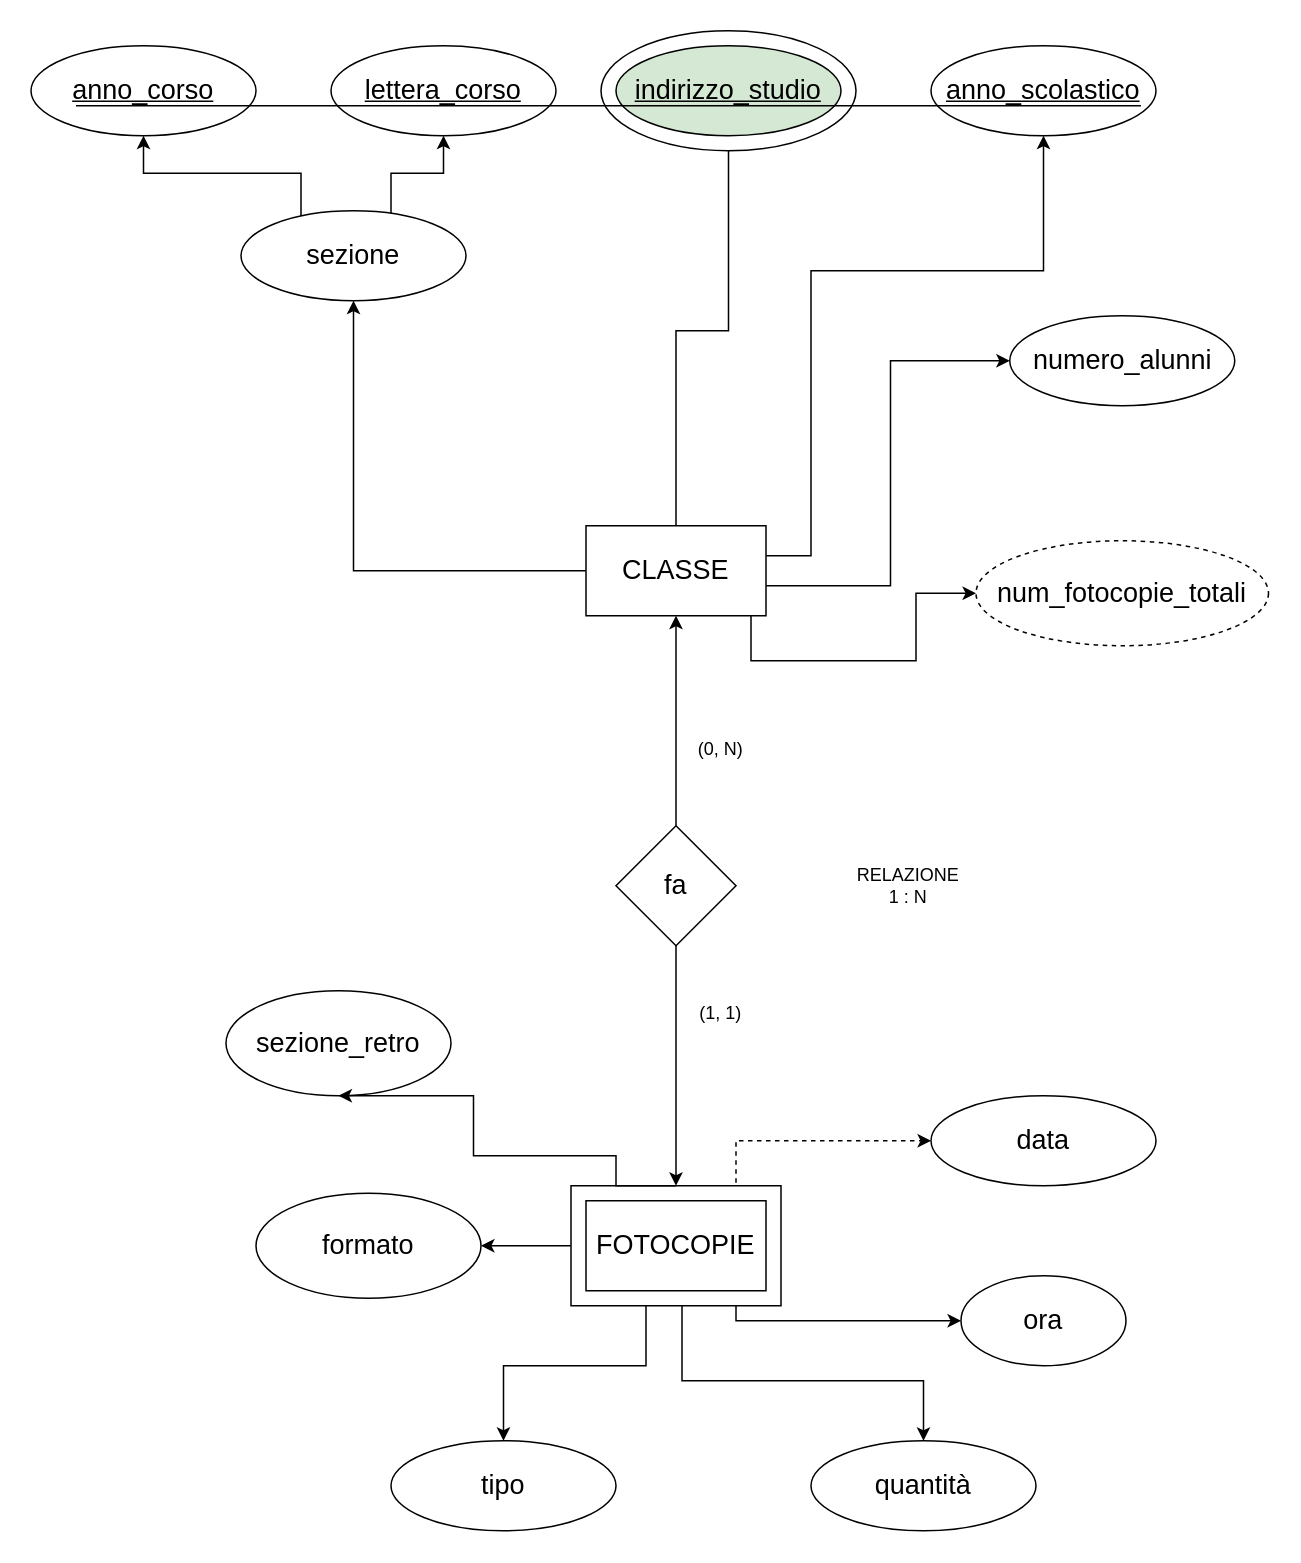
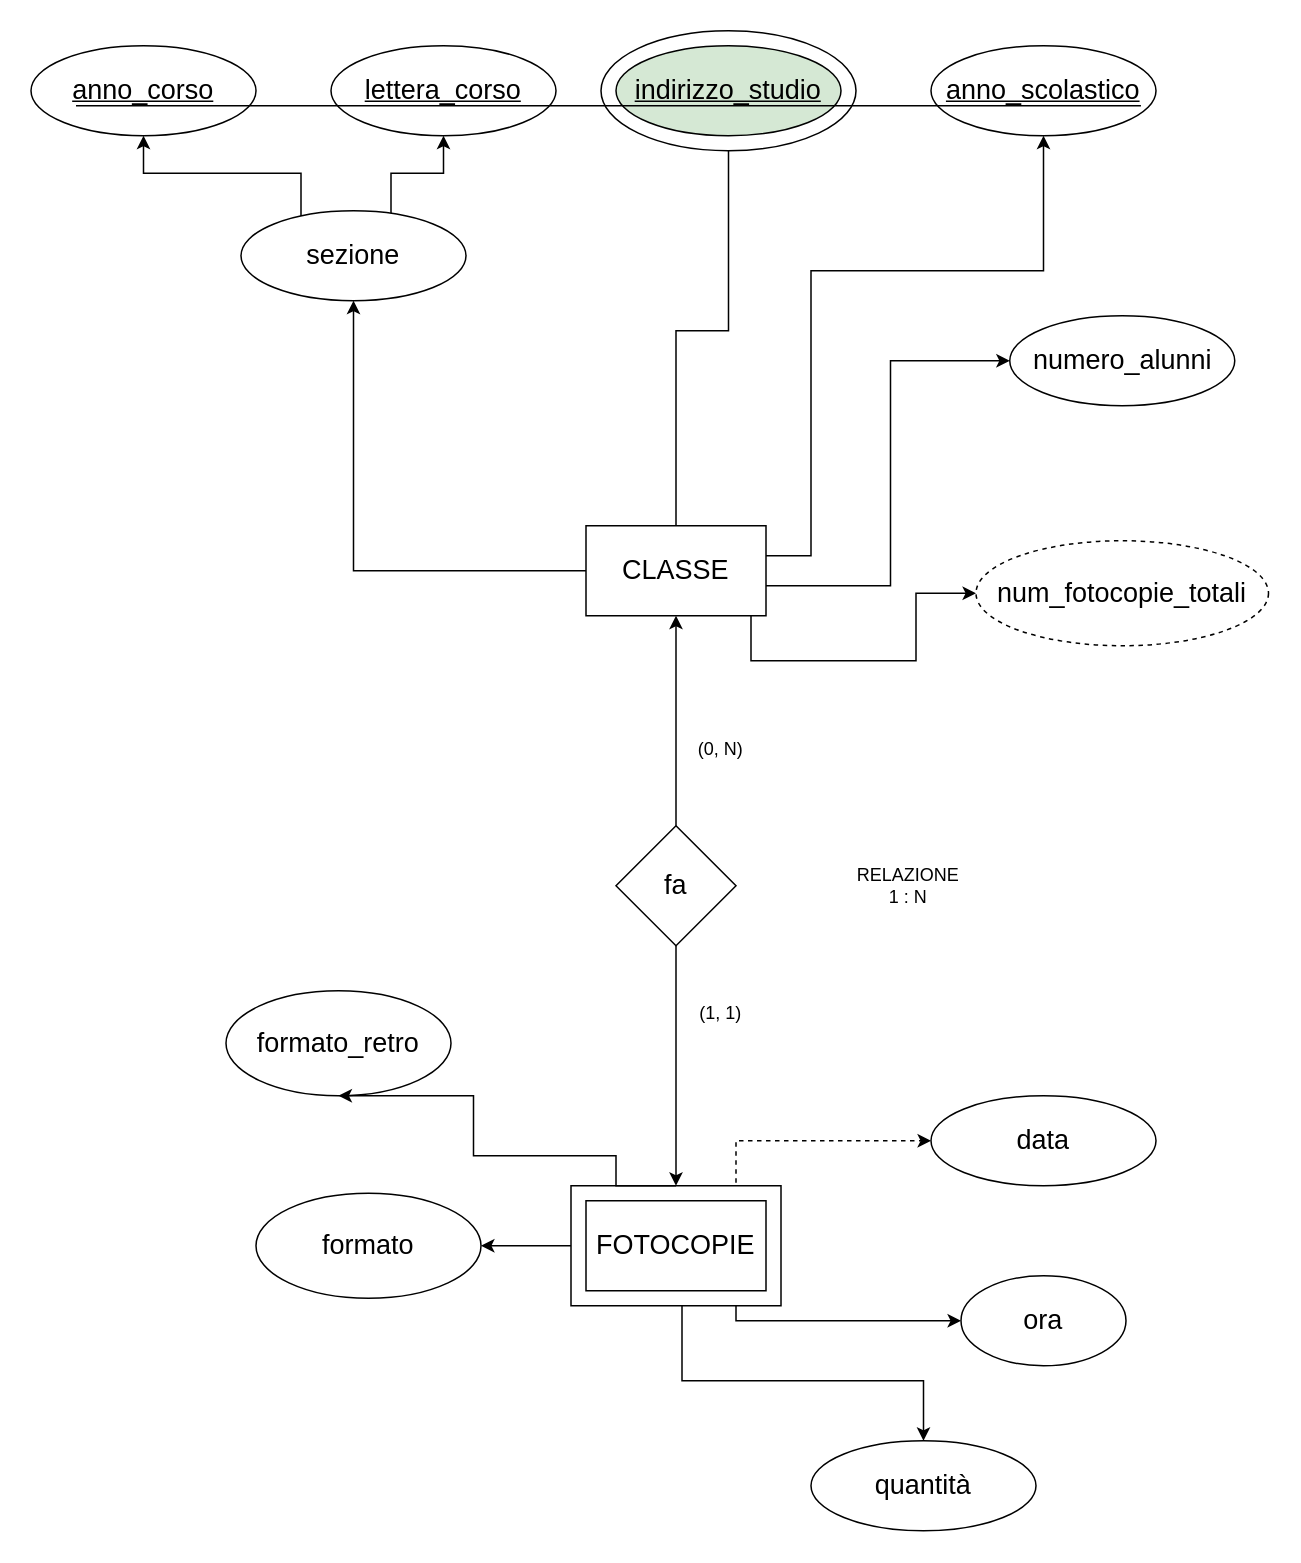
(338, 1043) -> (338, 1043)
(572, 1366) -> none
(503, 1486) -> none
